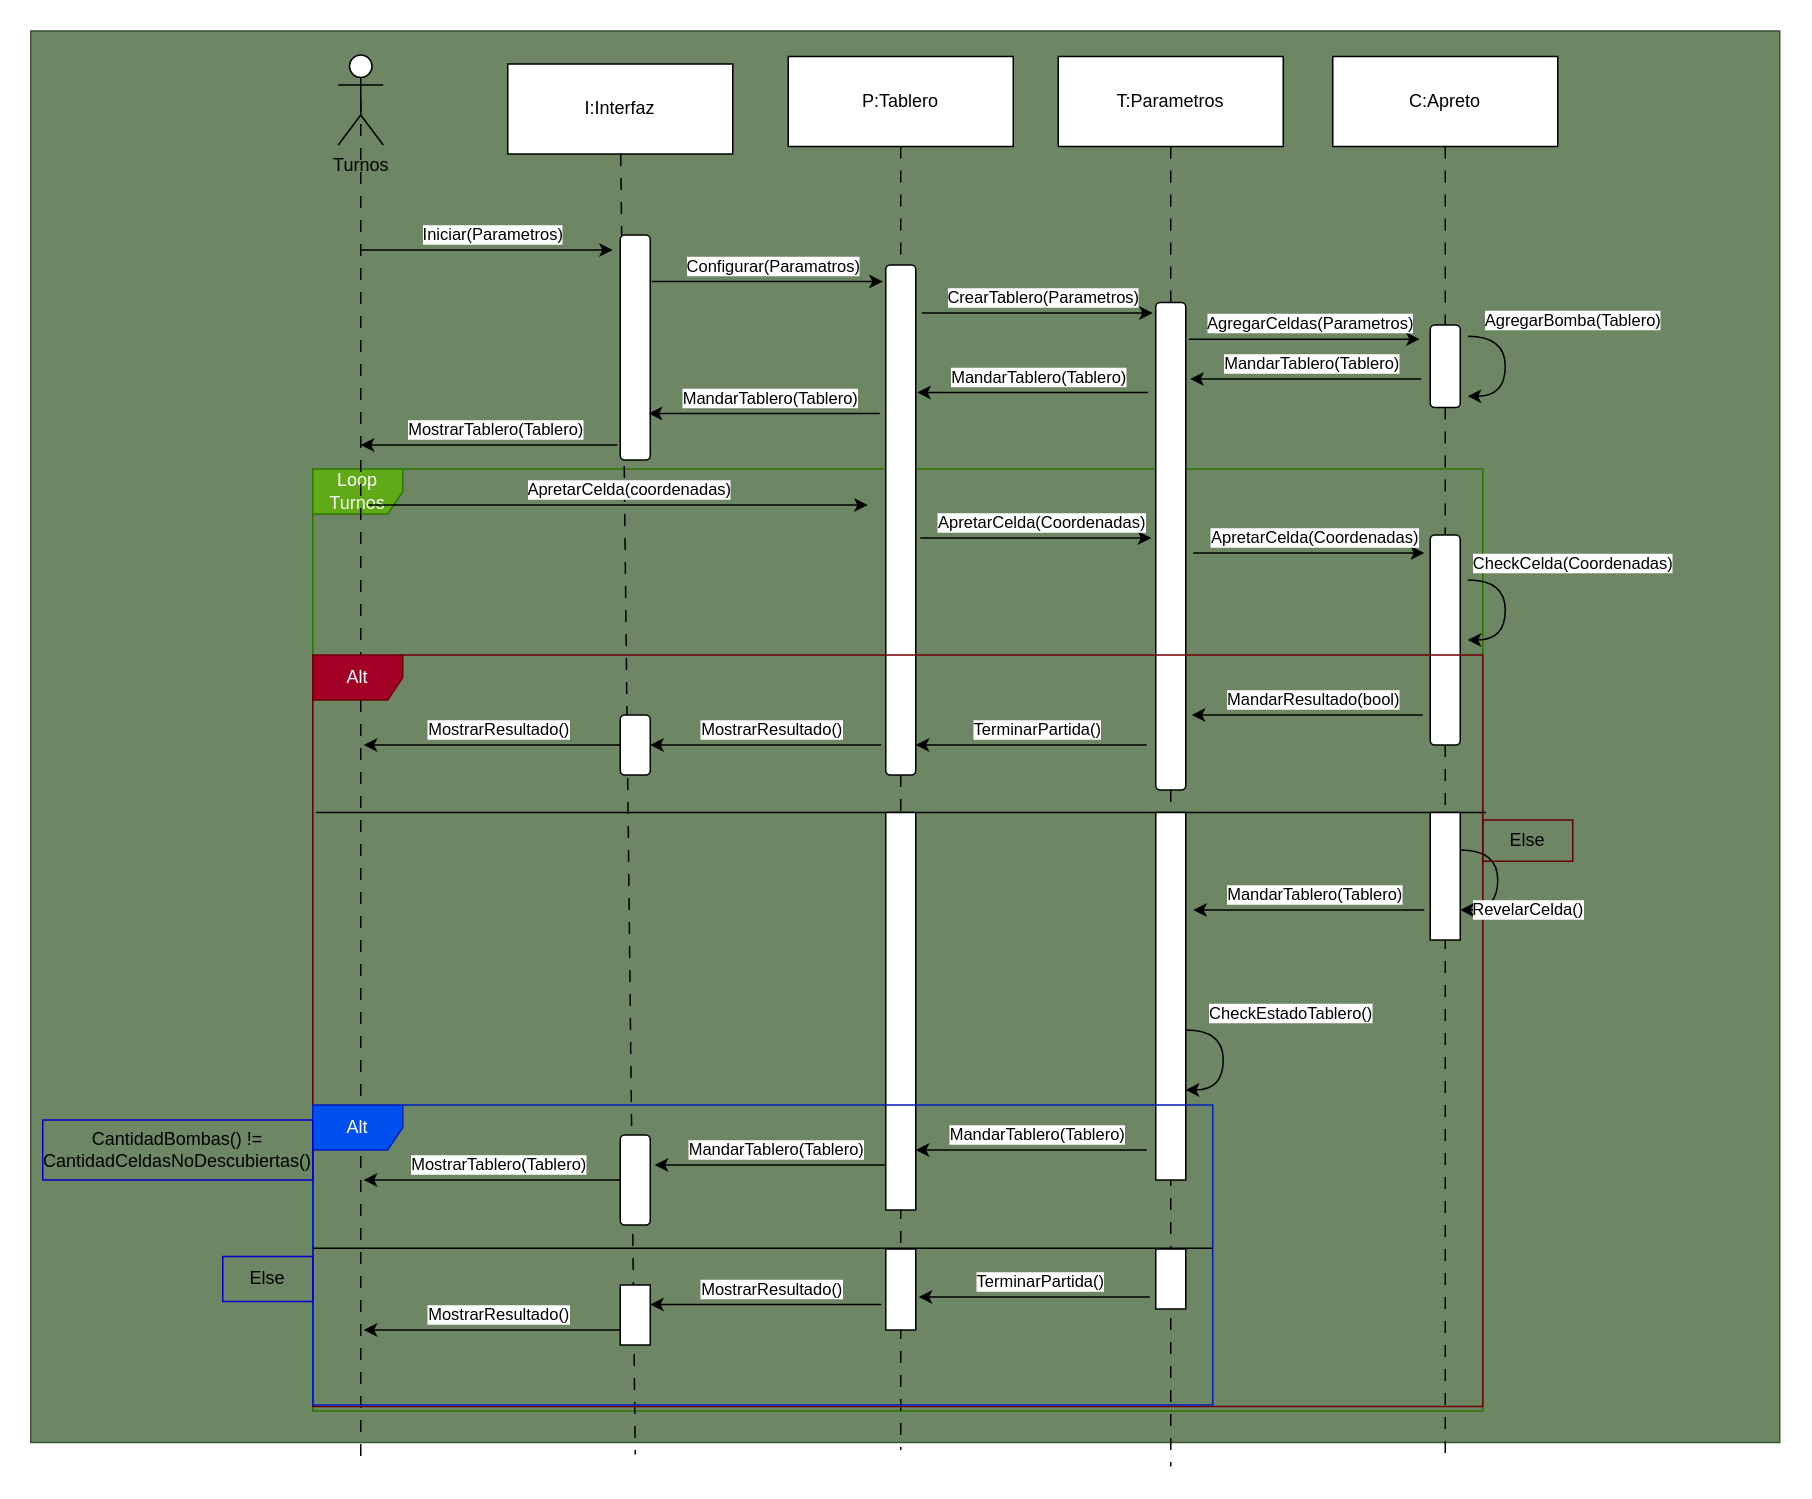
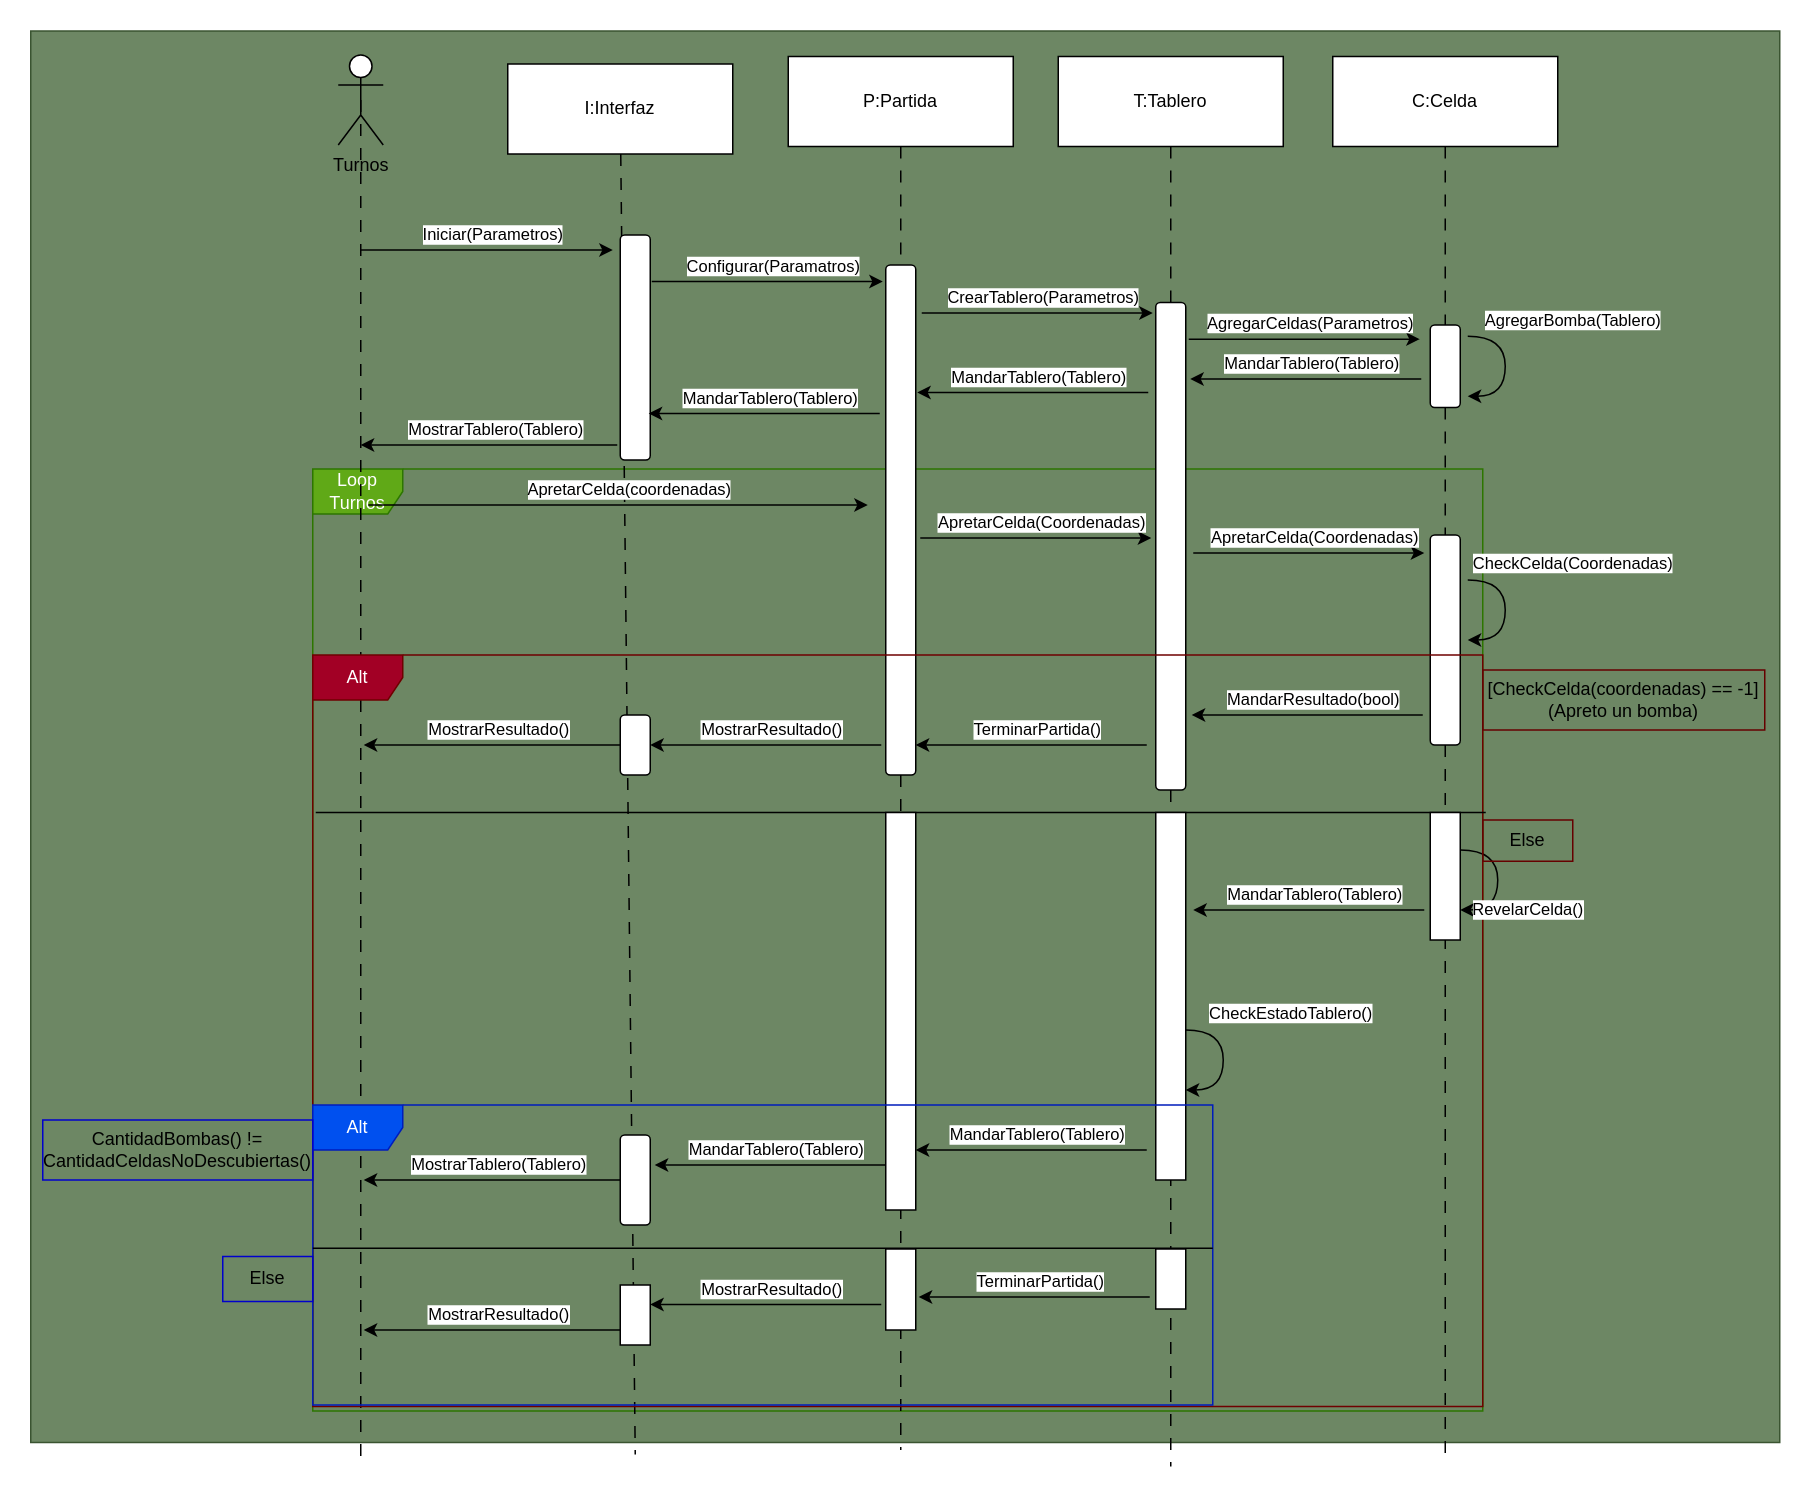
(901, 101) -> (901, 101)
(1171, 101) -> (1171, 101)
(1445, 101) -> (1445, 101)
none -> (1624, 700)
